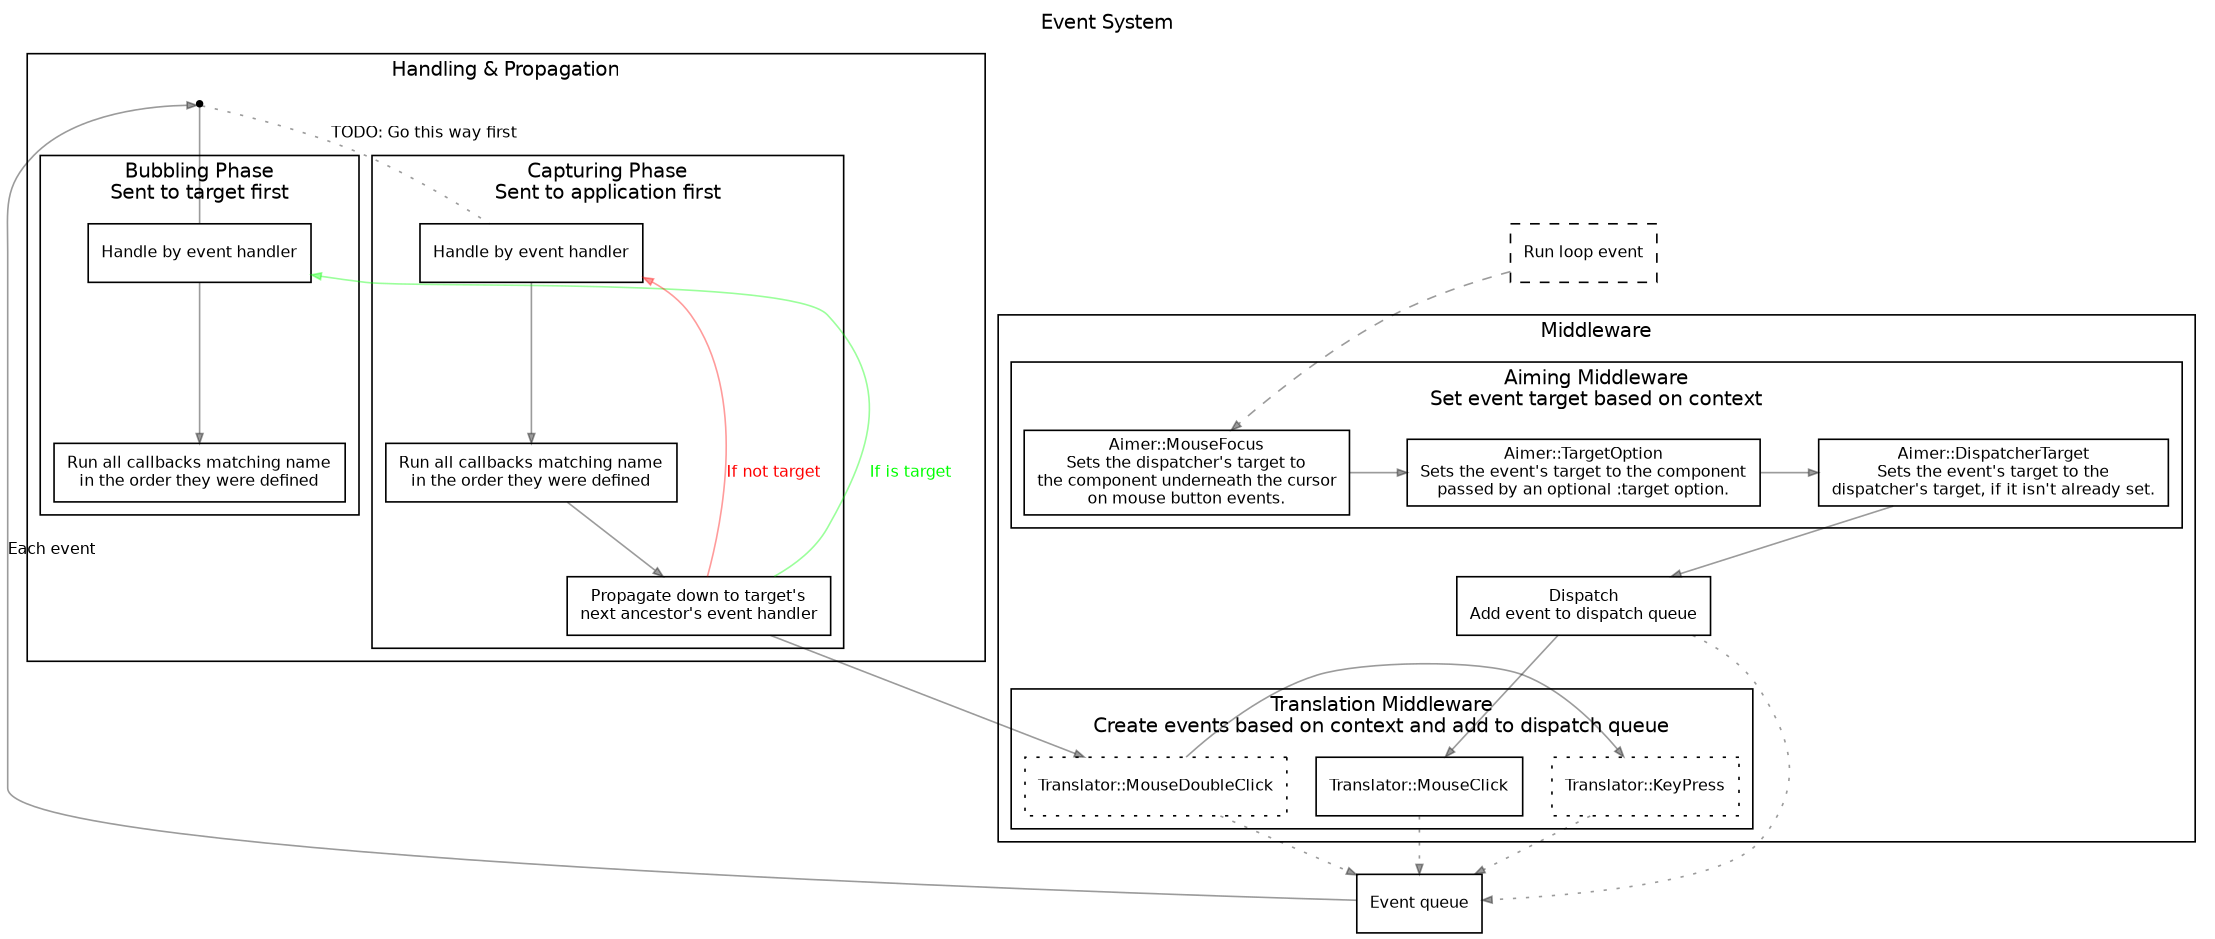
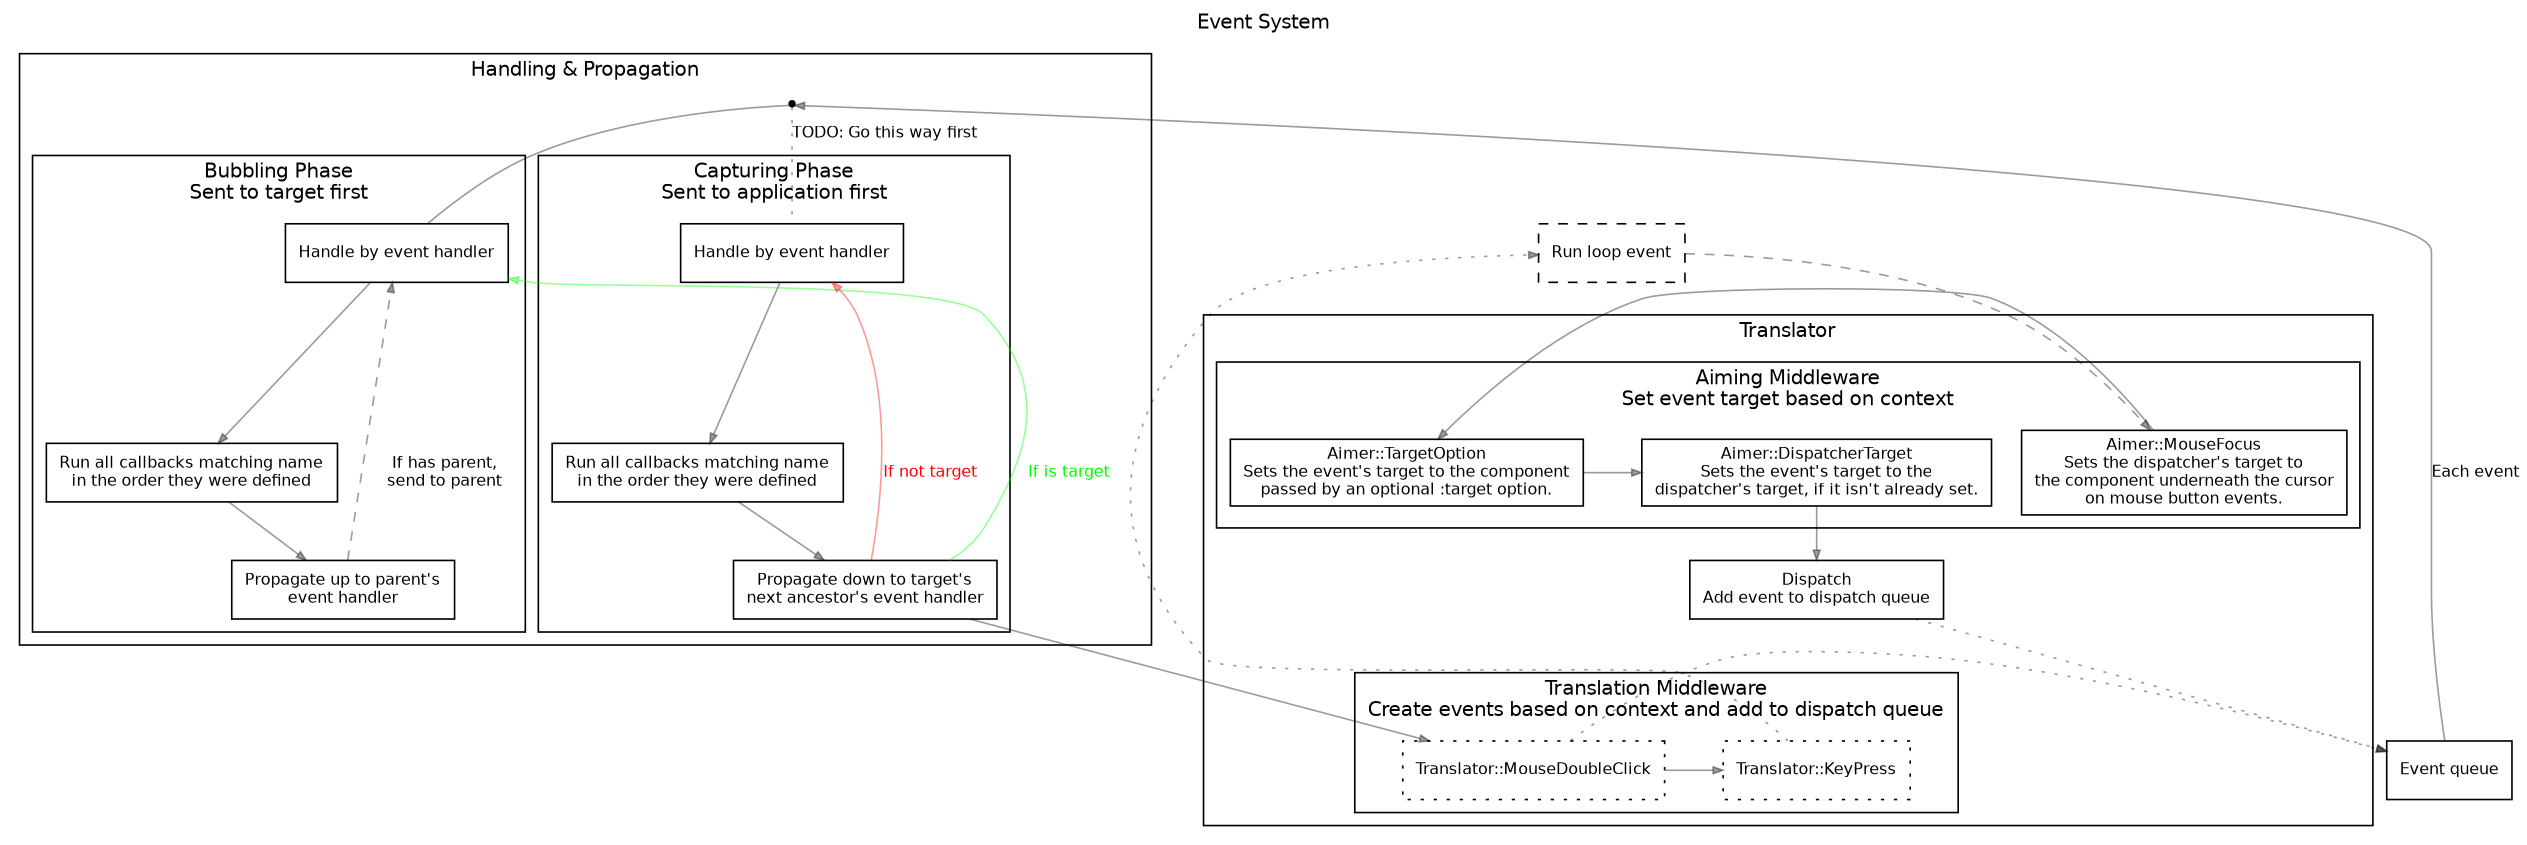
(1597, 332) -> (1788, 332)
none -> (343, 590)
(1419, 787) -> none
(1518, 852) -> (1171, 616)
